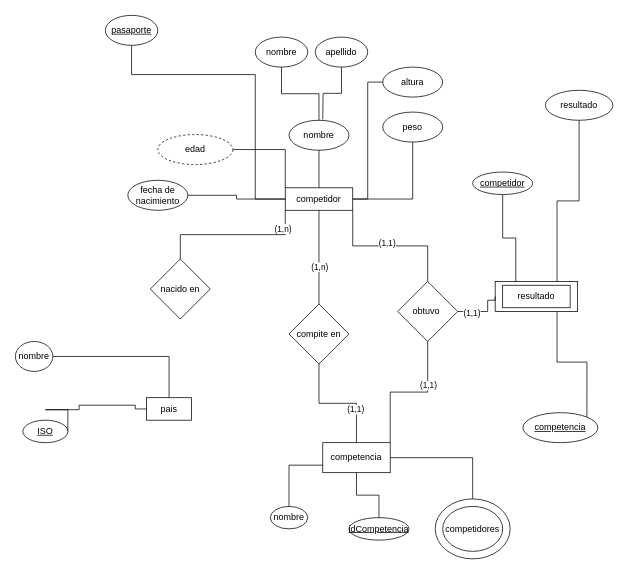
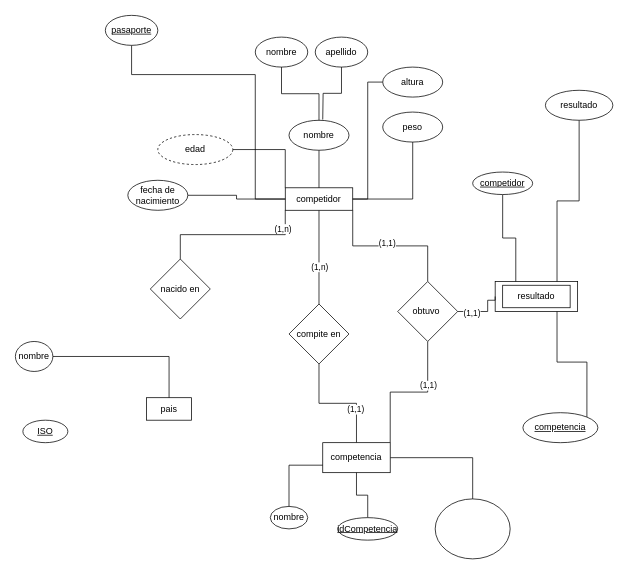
(75, 410) -> none
(379, 529) -> (368, 529)
(473, 529) -> none
